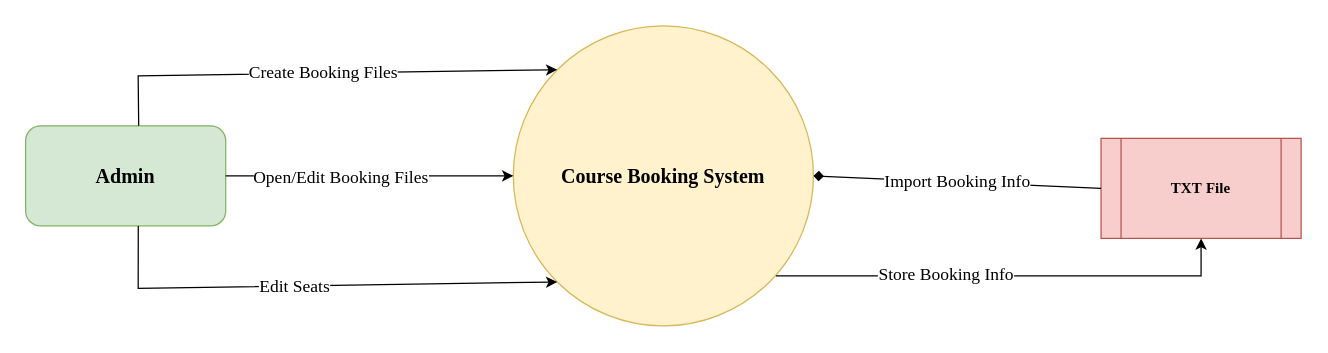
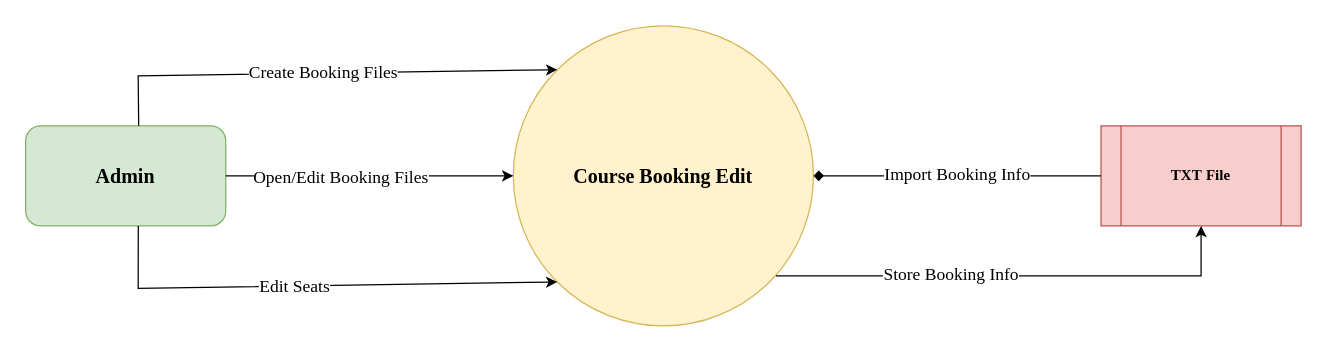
(663, 176) -> (663, 176)
(1201, 188) -> (1201, 176)
